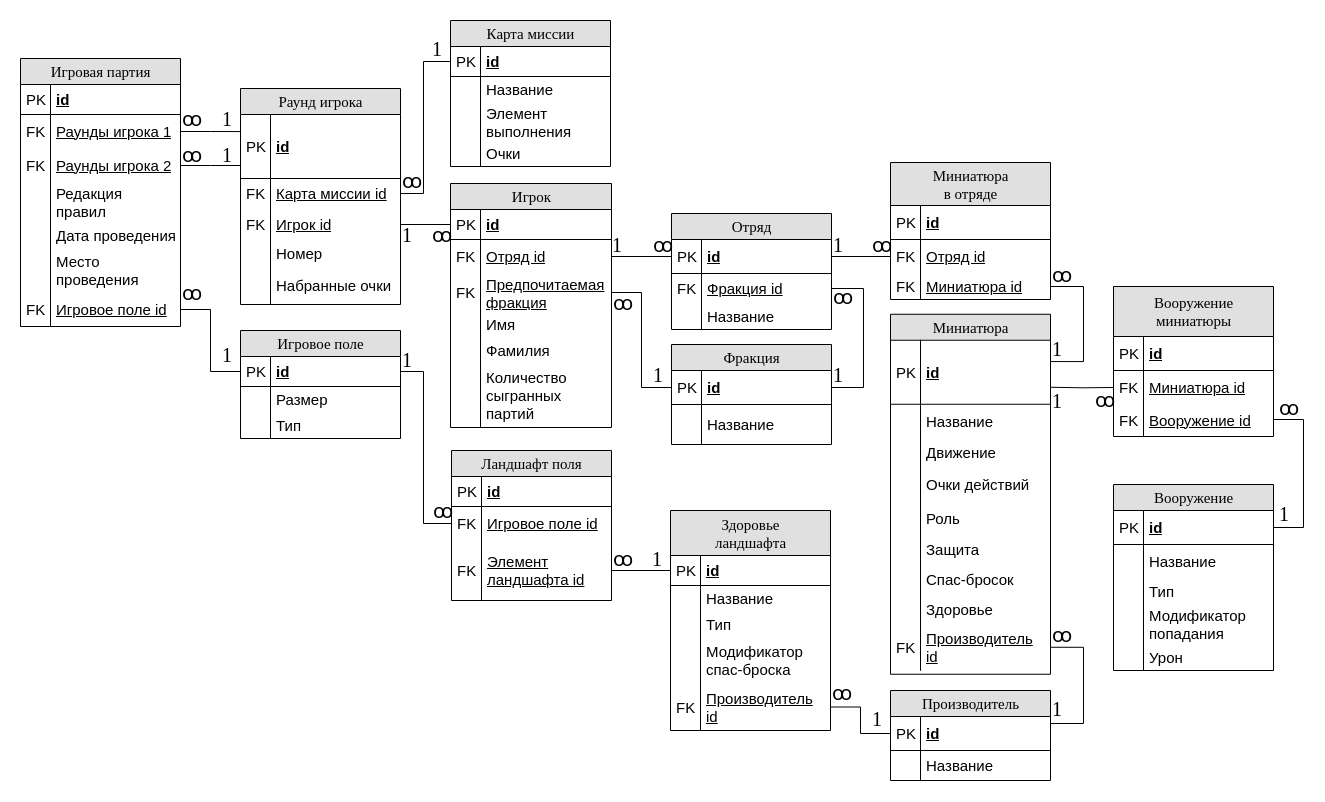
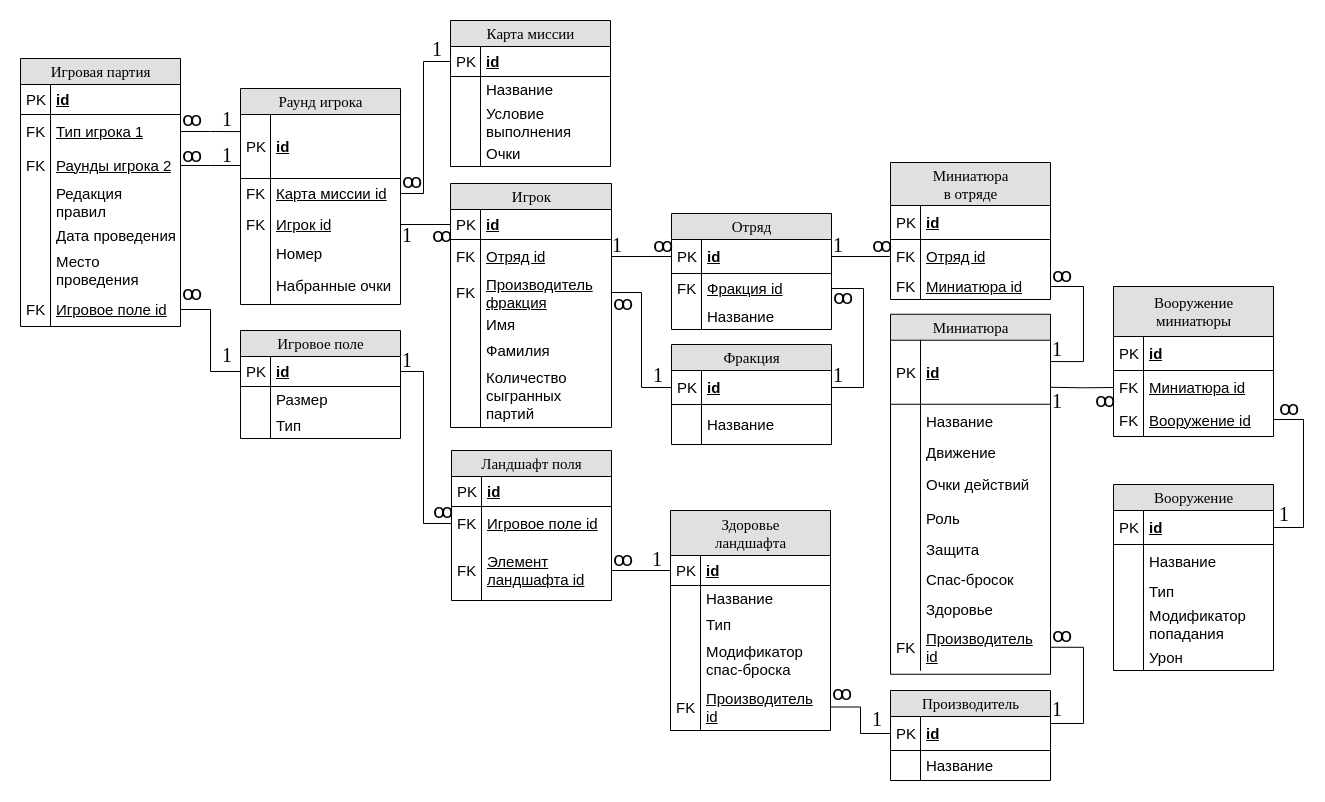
(547, 122) -> (547, 122)
(116, 132) -> (103, 132)
(547, 293) -> (547, 293)
